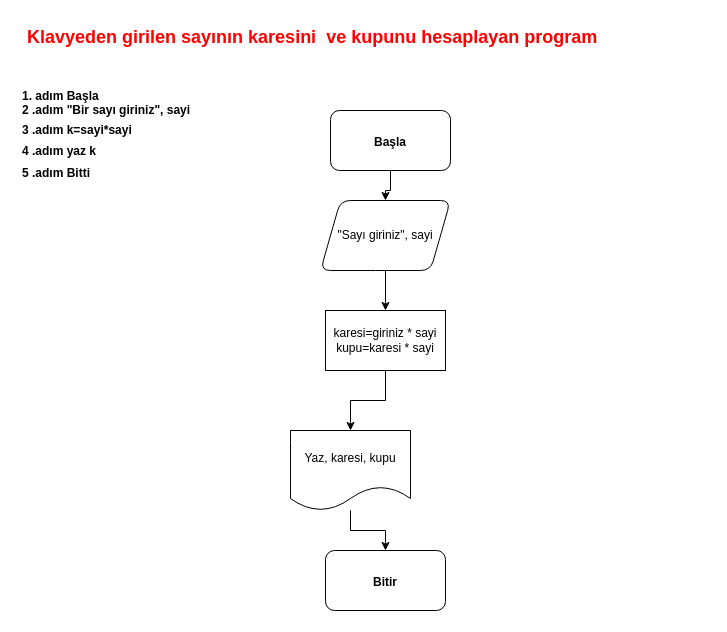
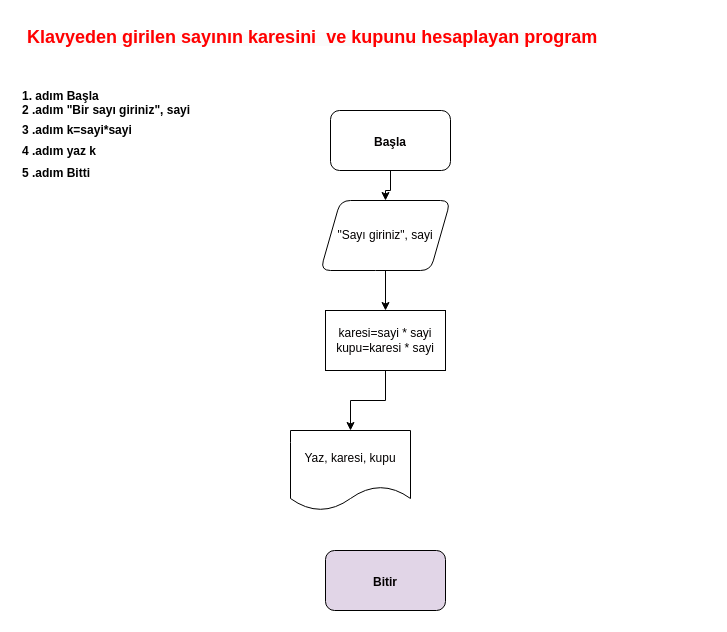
(386, 341) -> (386, 341)
(365, 531) -> none
(386, 581) -> (386, 581)
